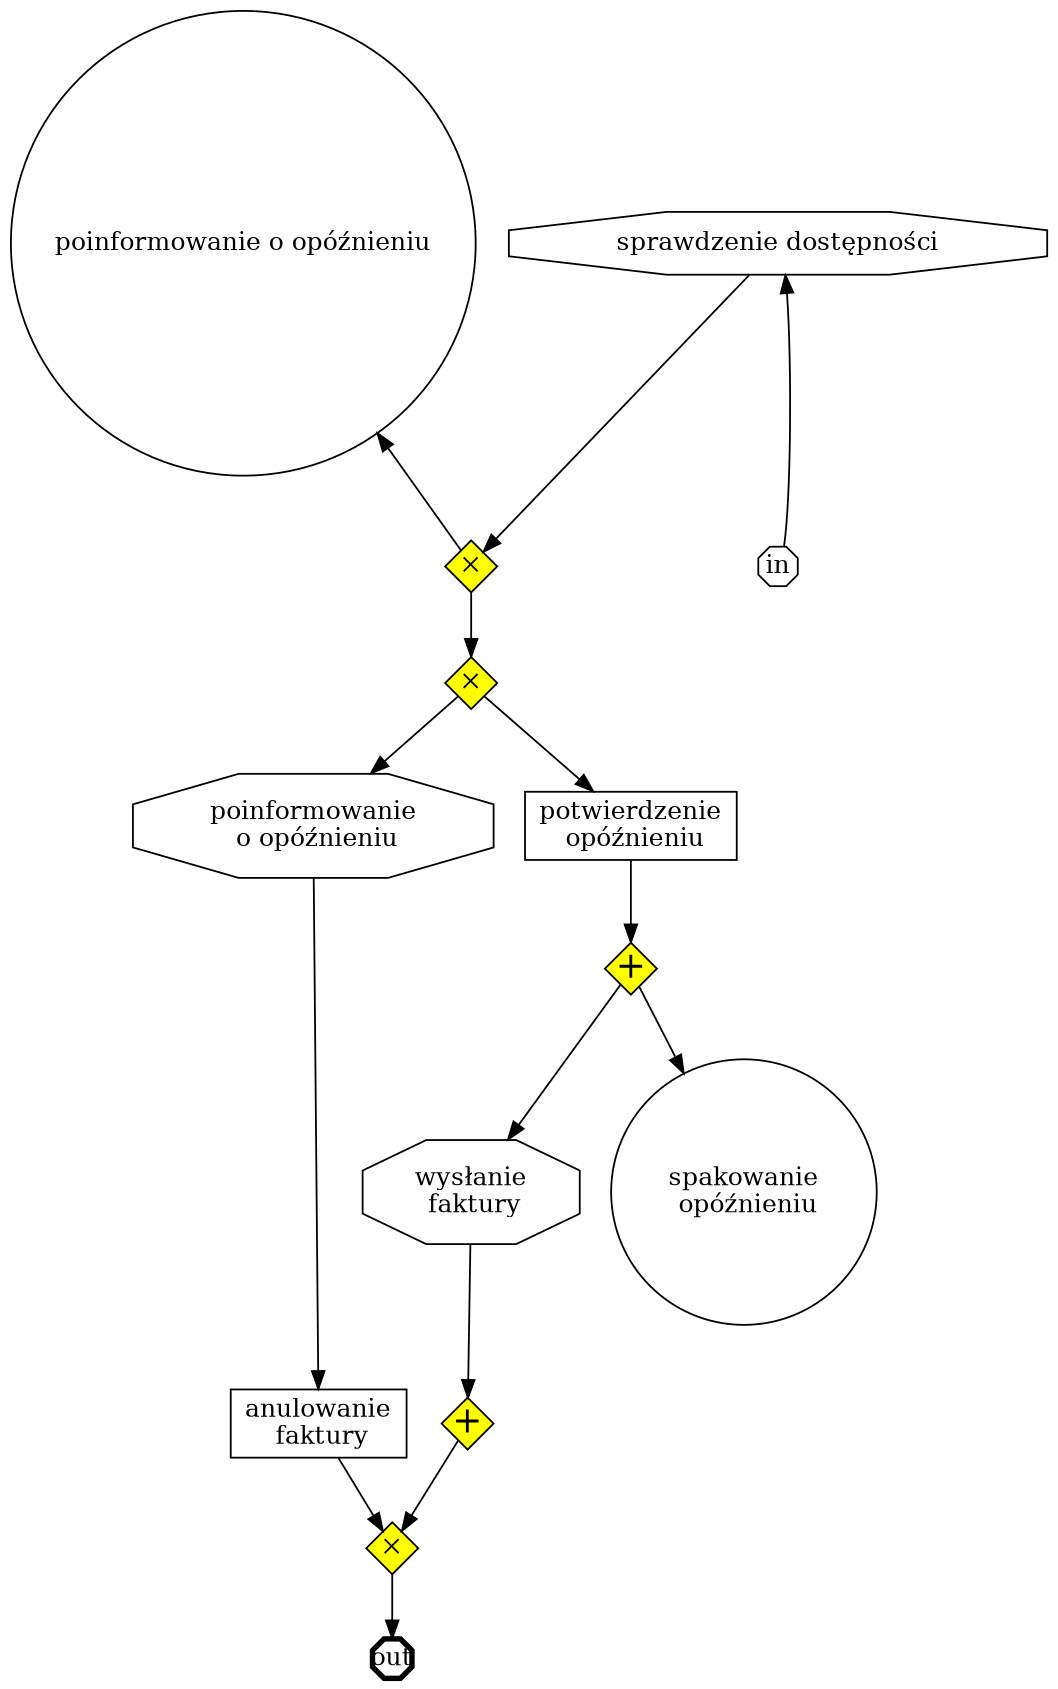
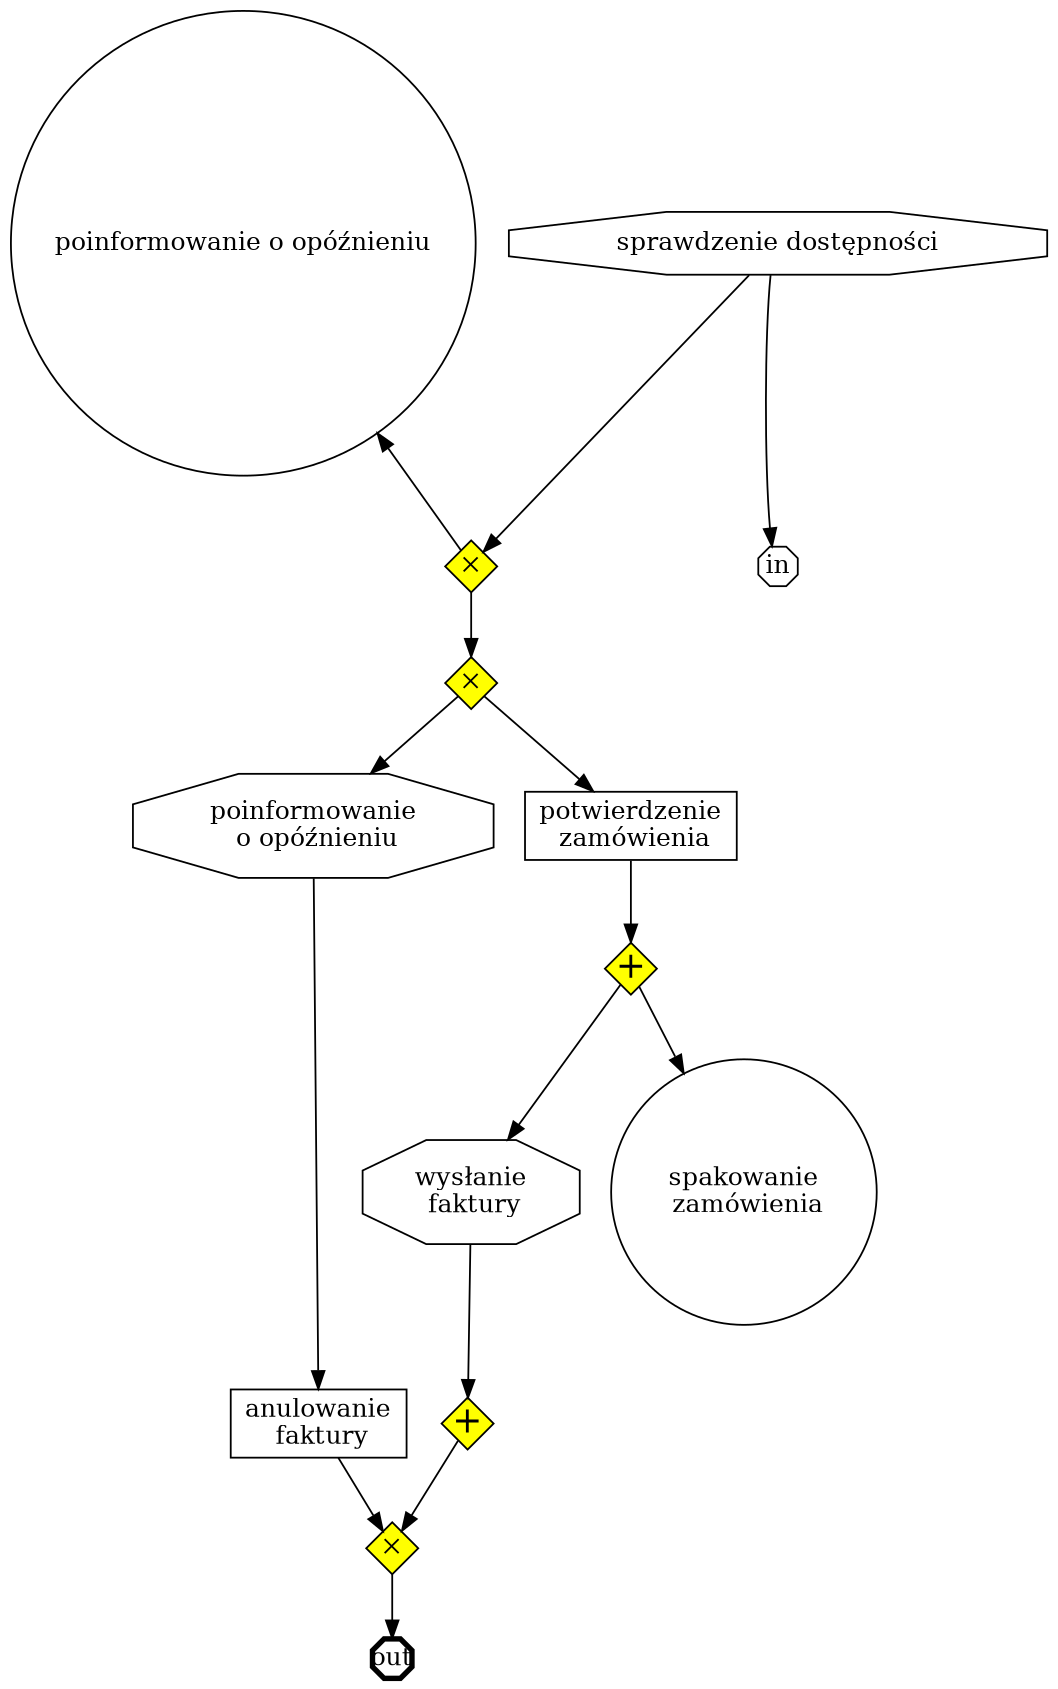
(790, 420) -> (766, 402)
(631, 826) -> (631, 826)
(744, 1192) -> (744, 1192)
